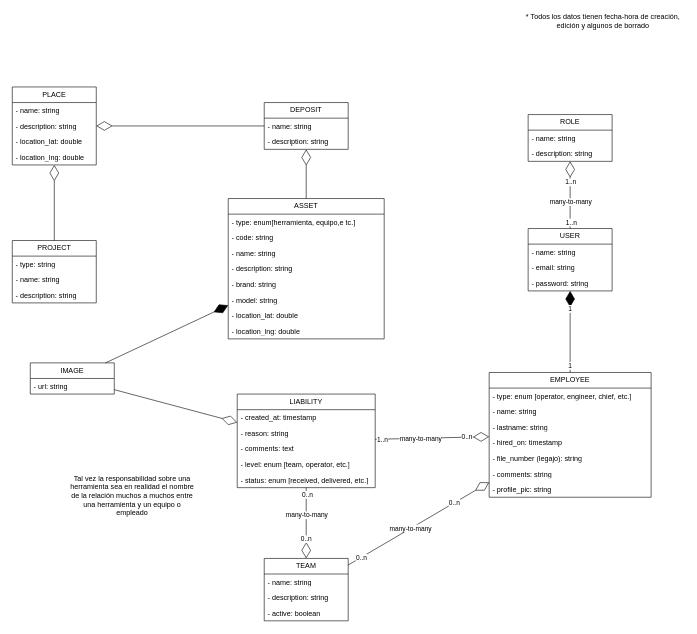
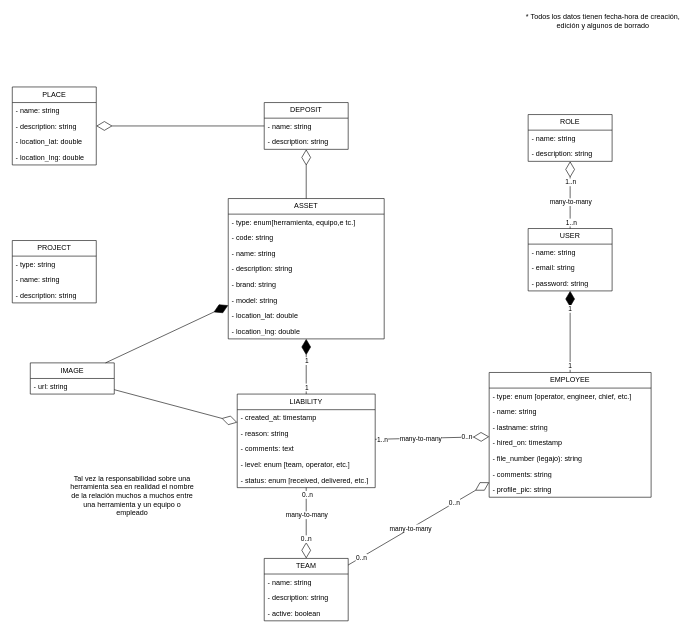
(54, 209) -> none
none -> (306, 359)
